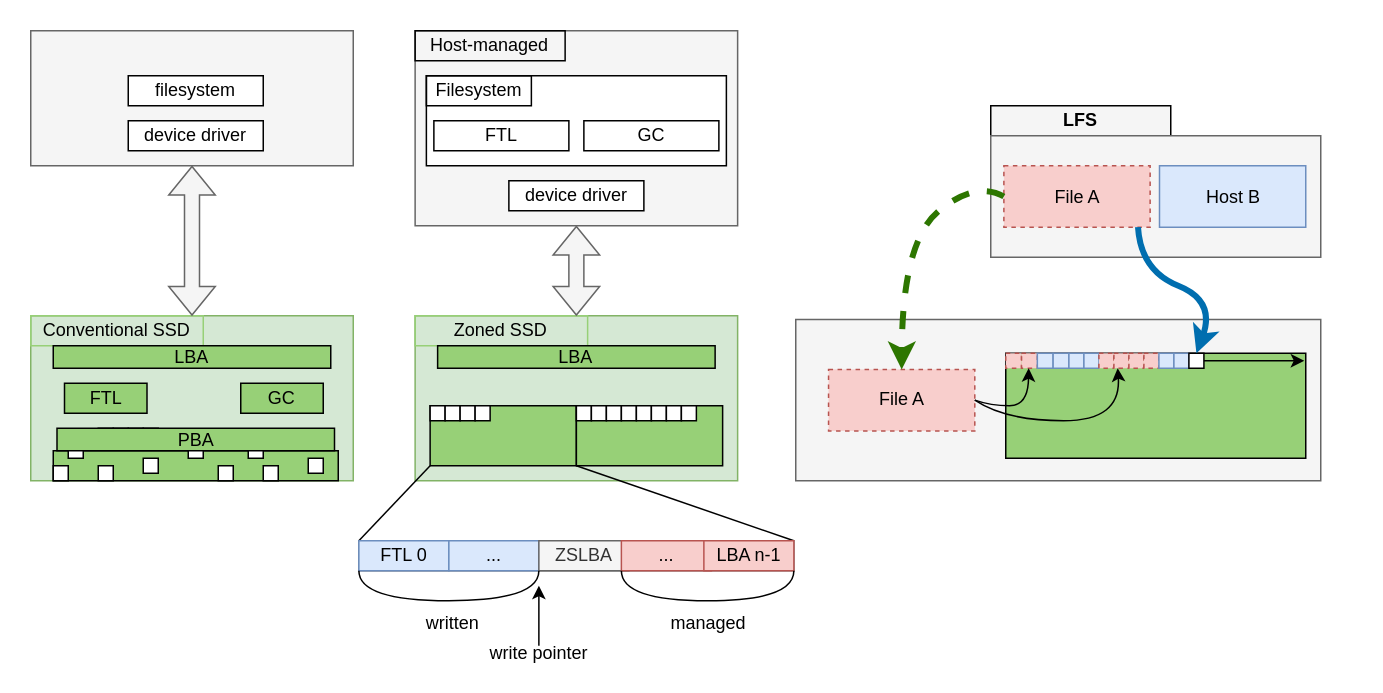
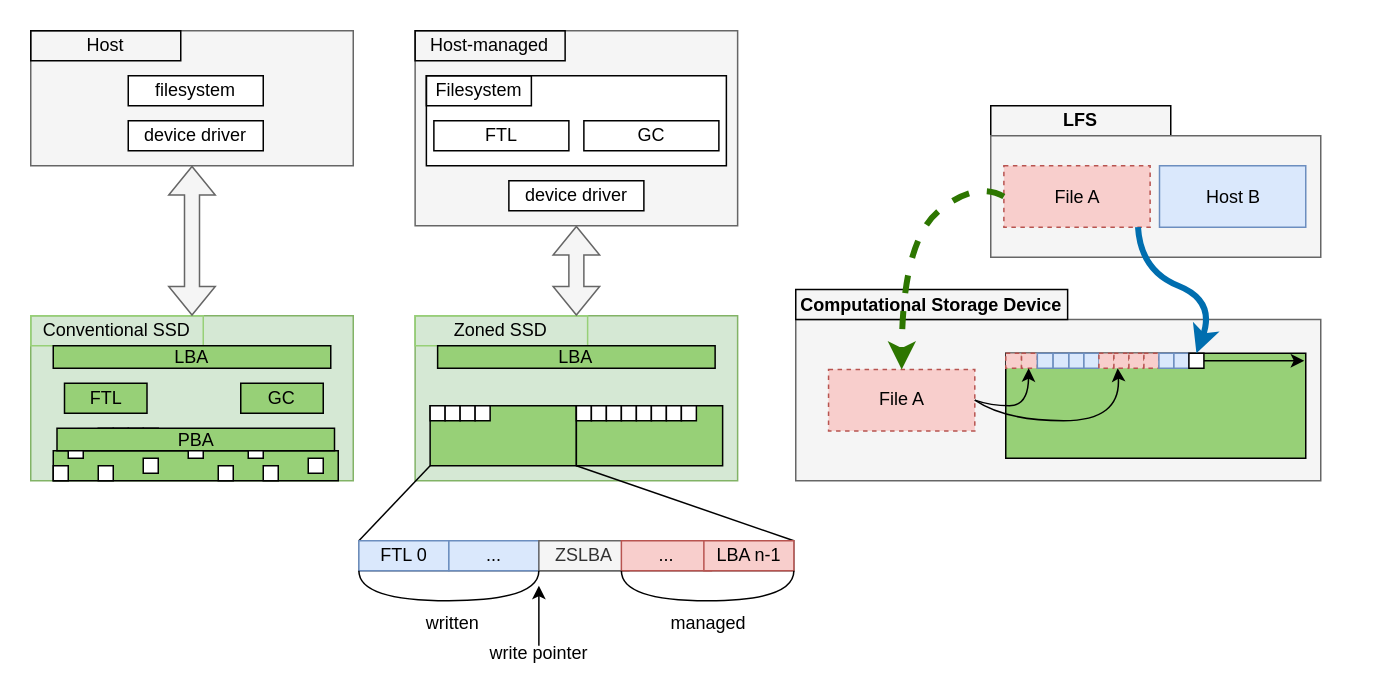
none -> (106, 46)
none -> (932, 305)
